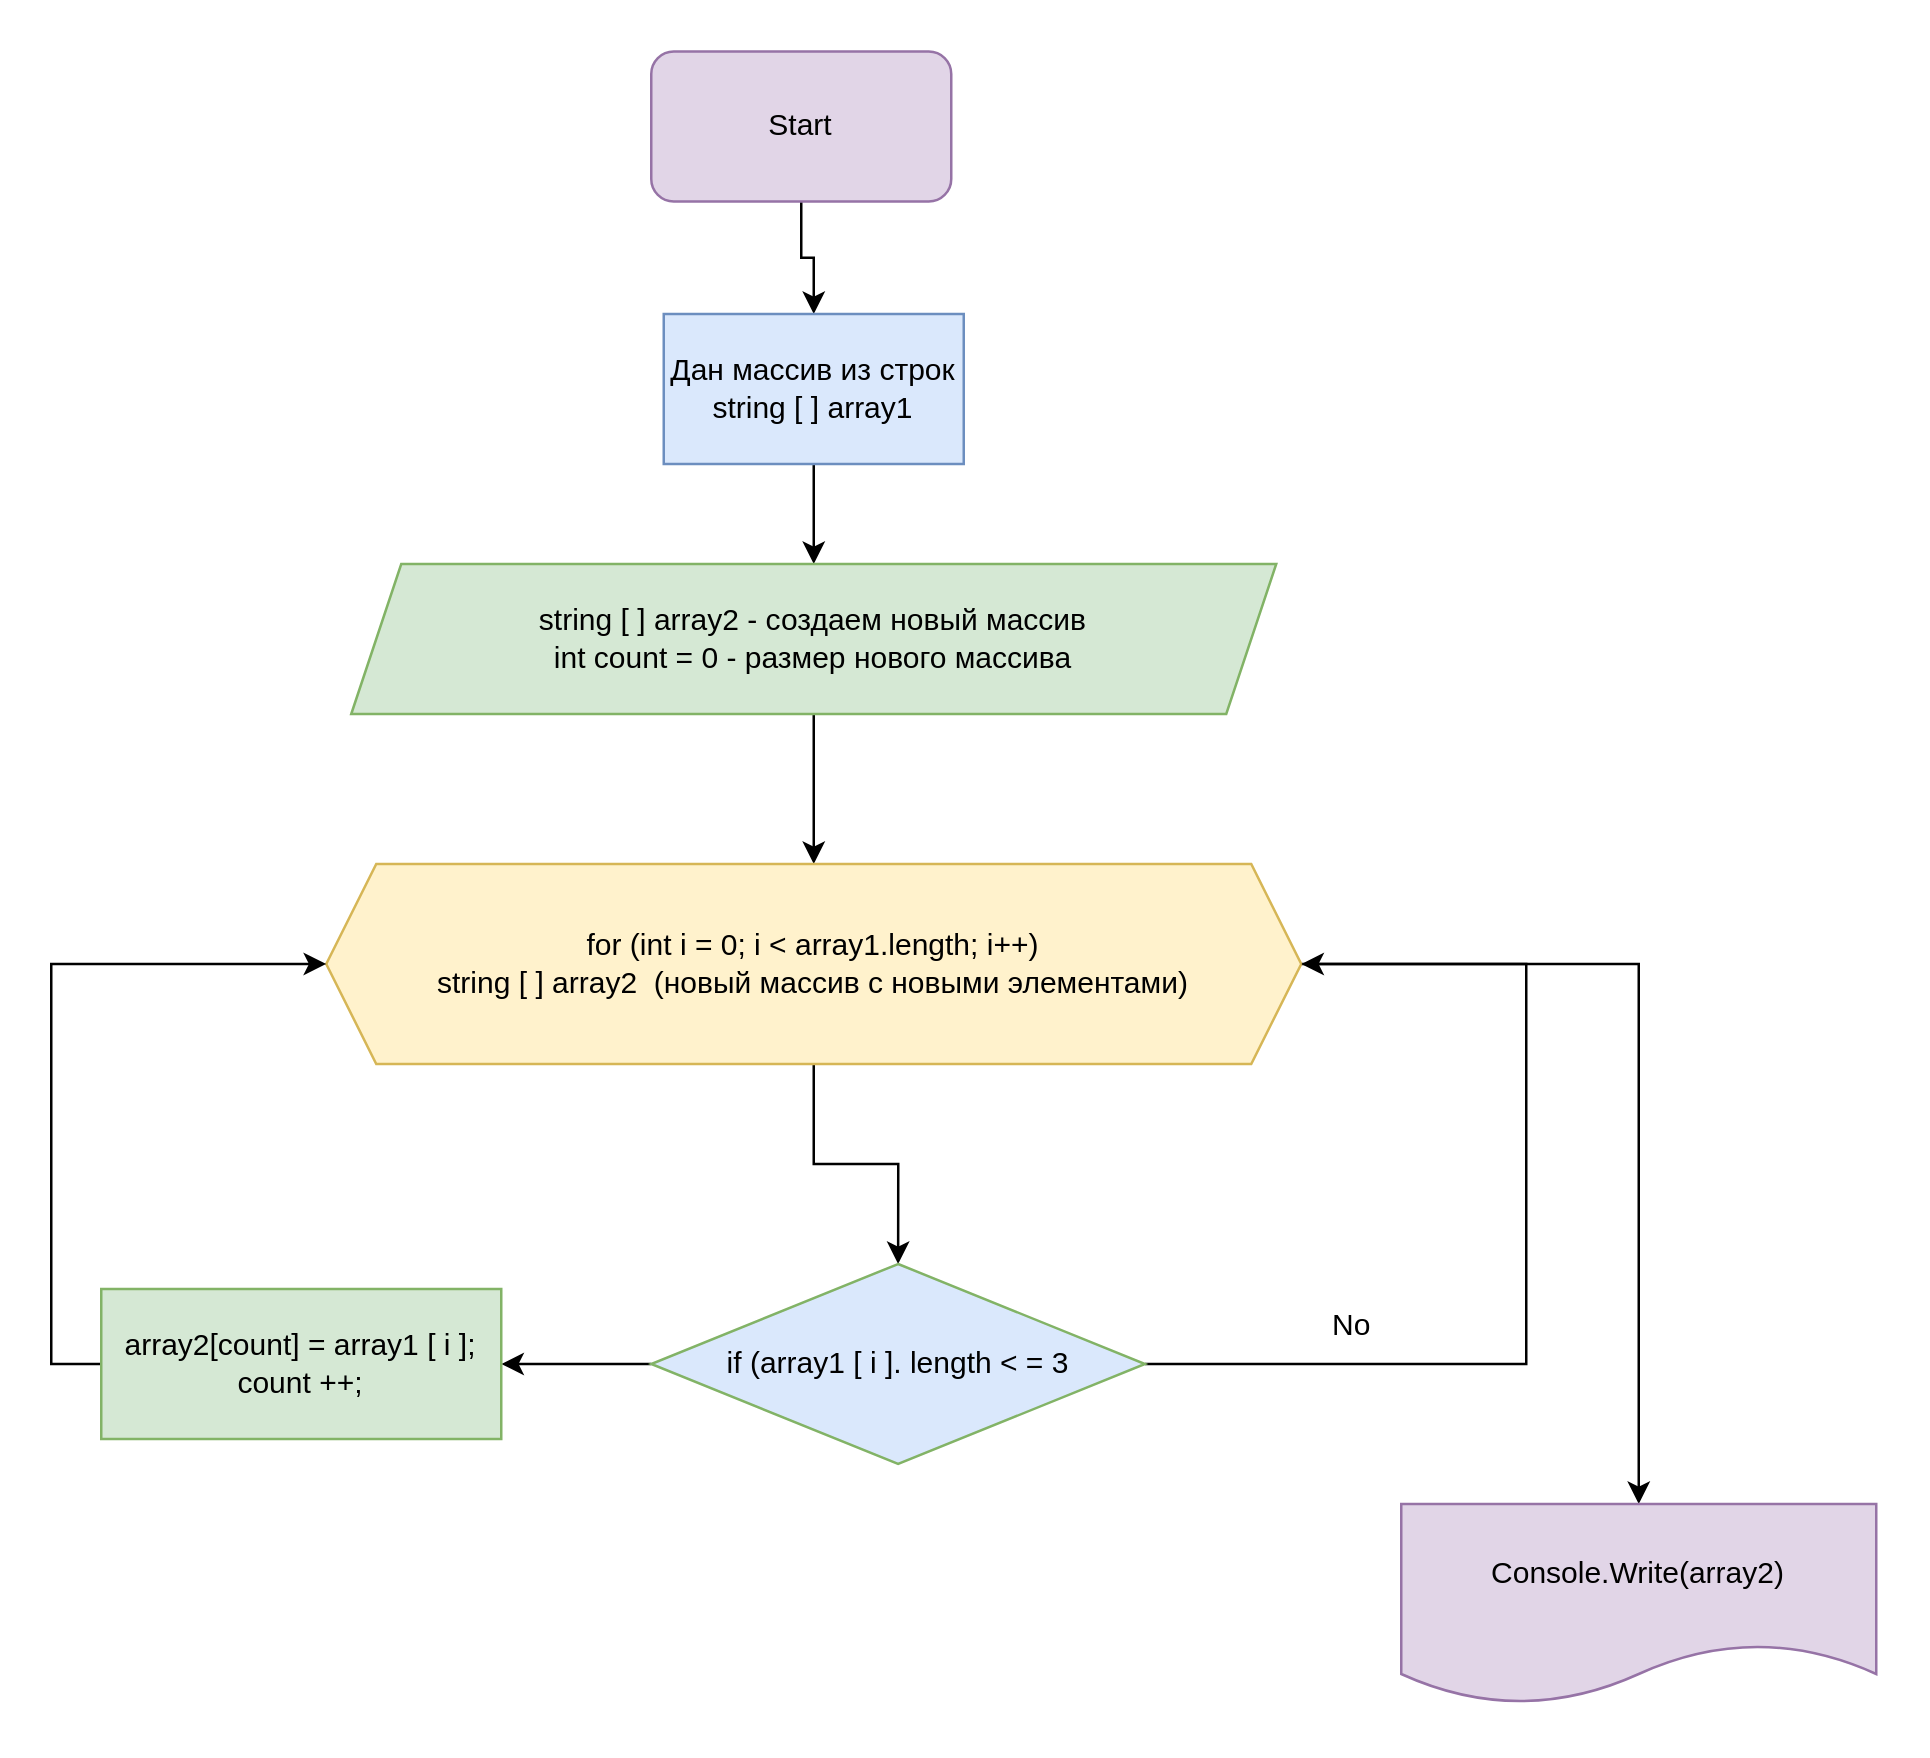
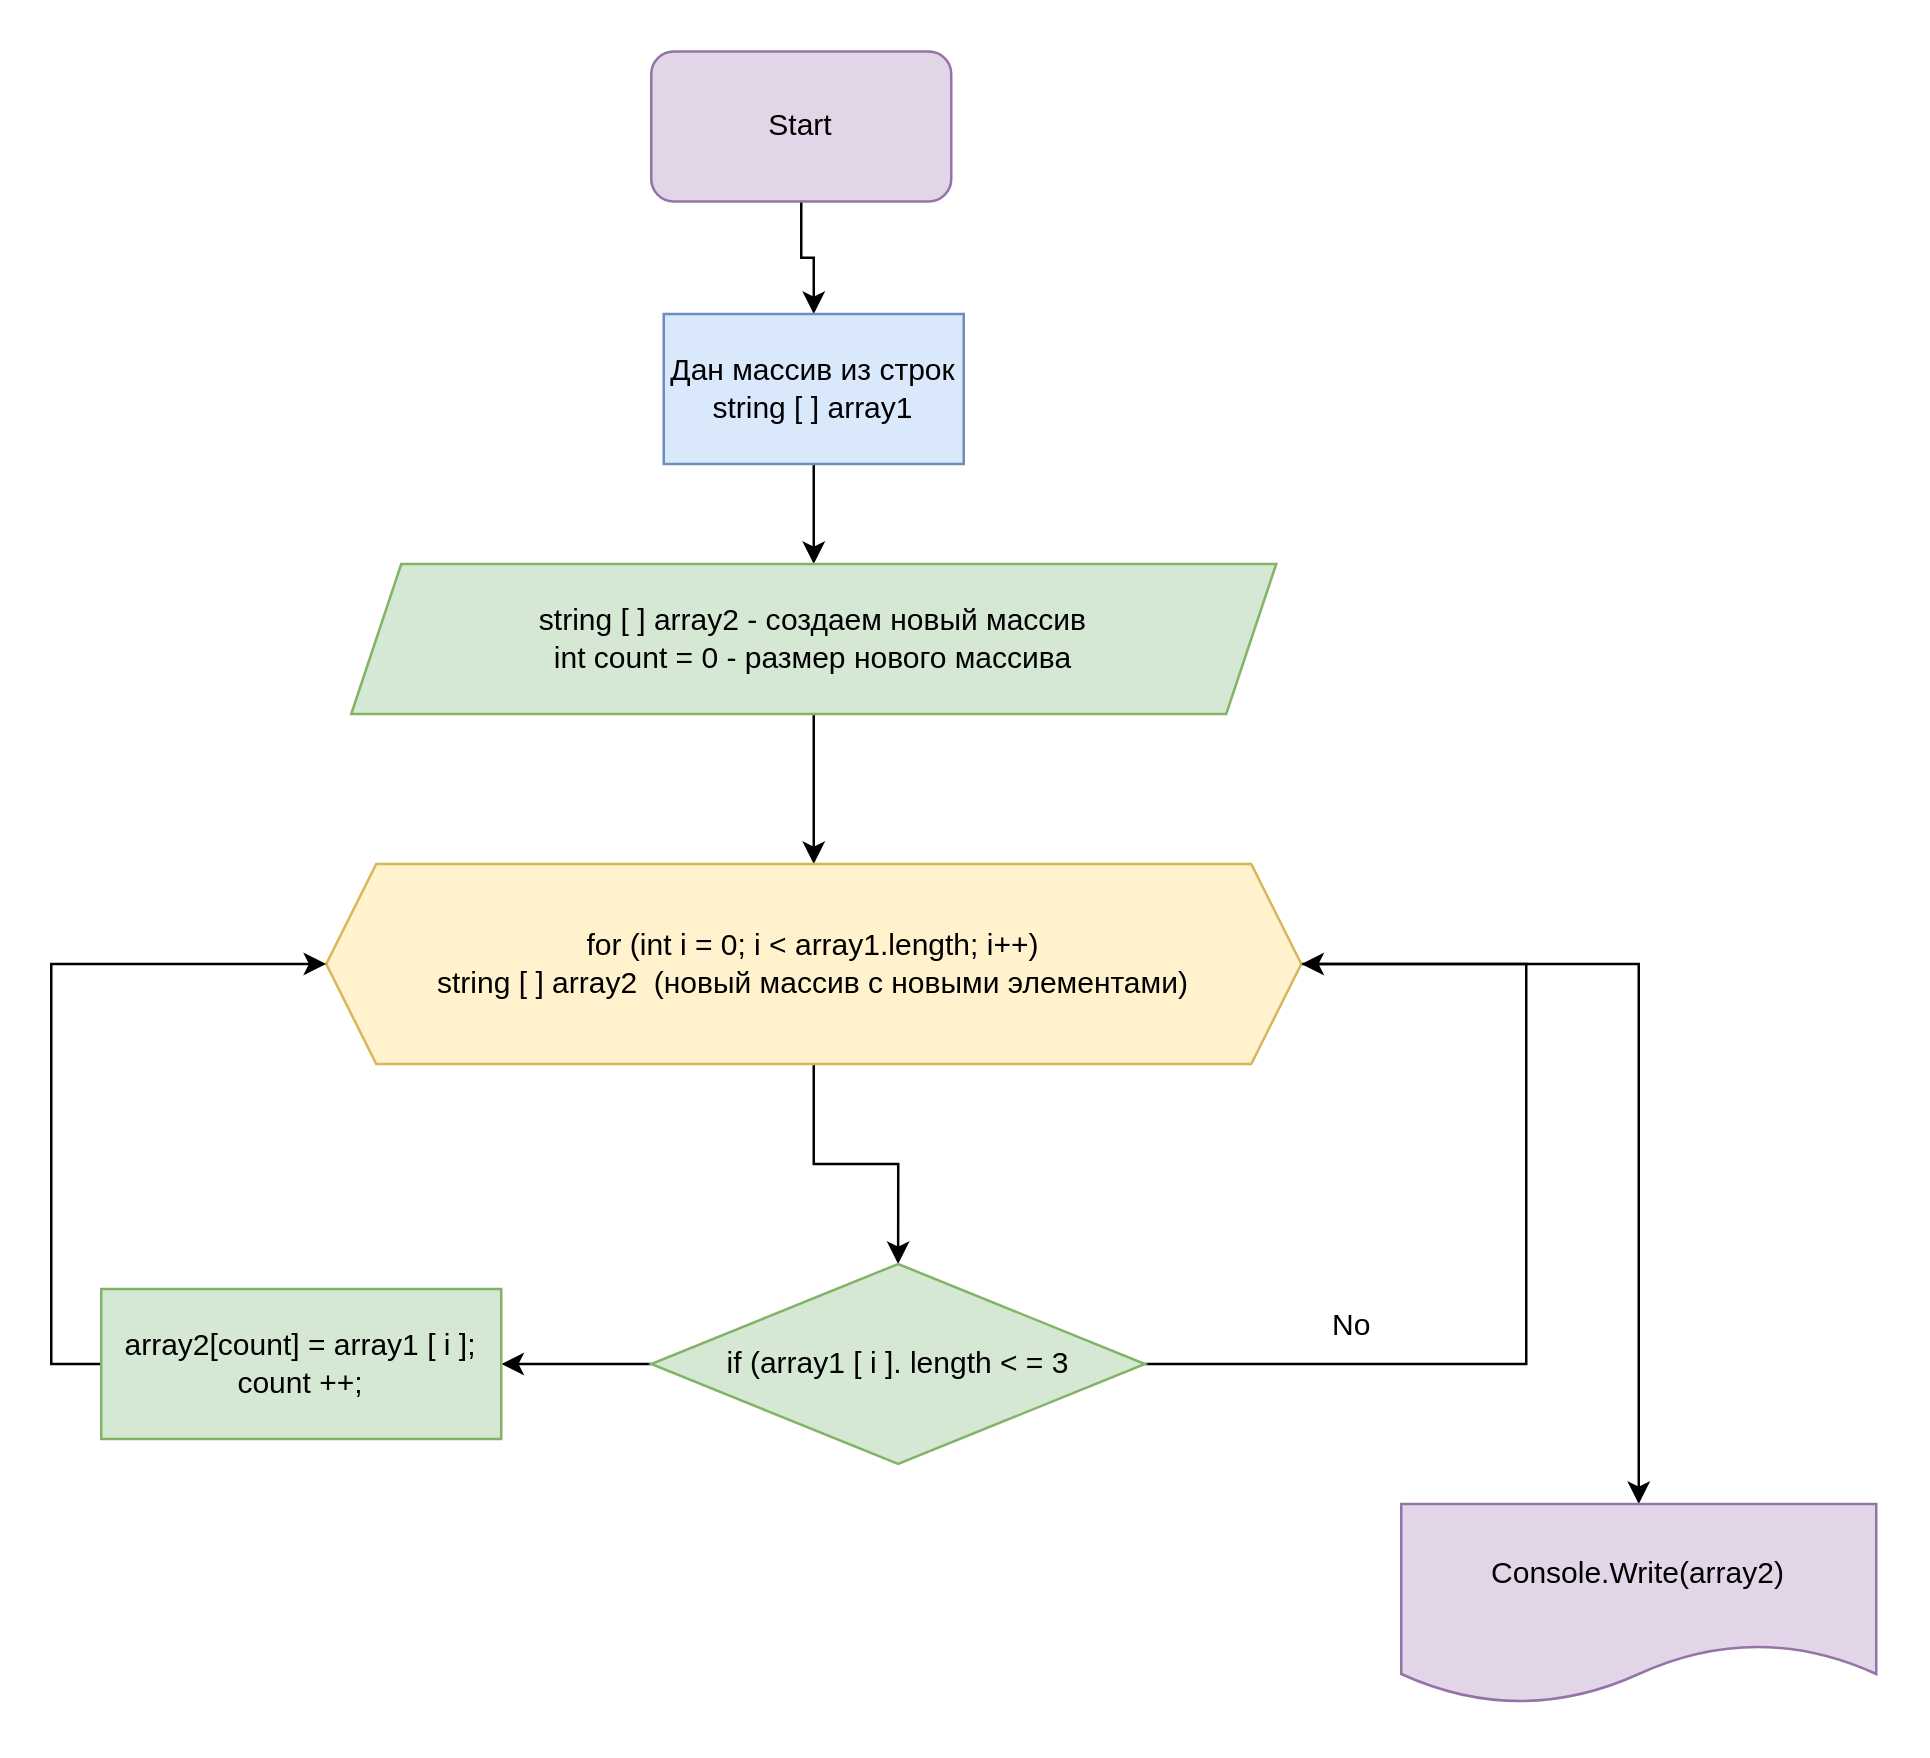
(898, 1364) -> (898, 1364)
